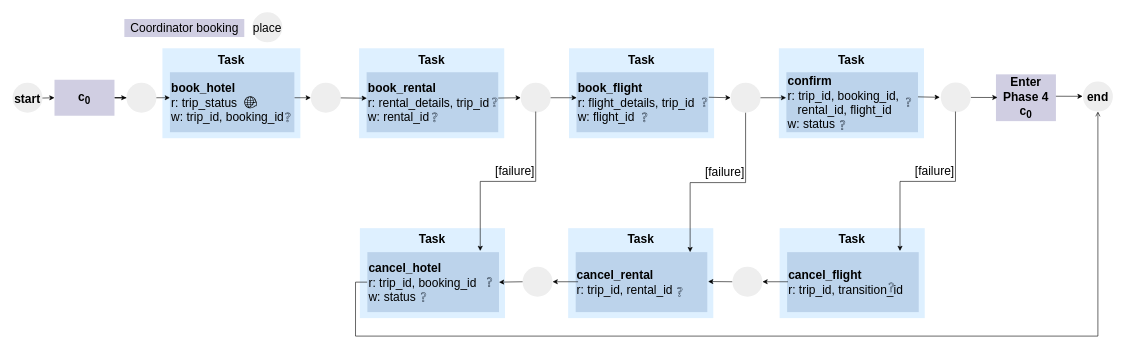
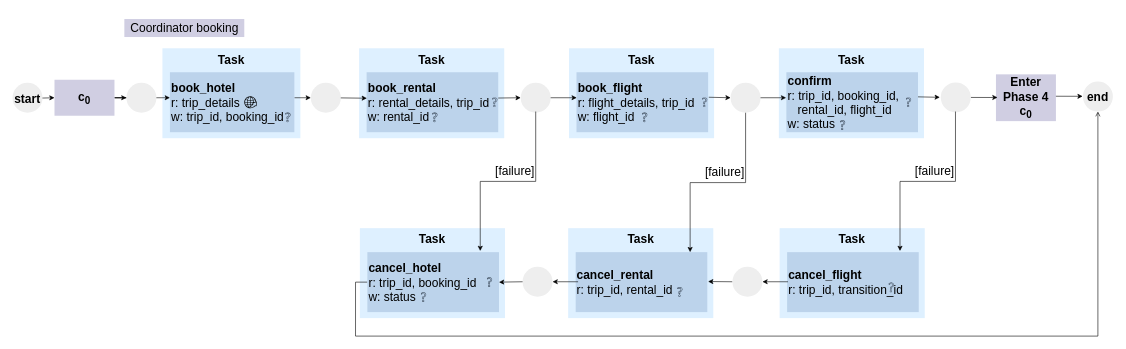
(267, 27) -> none
(233, 102) -> (233, 102)
